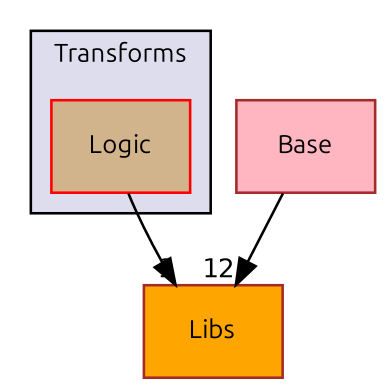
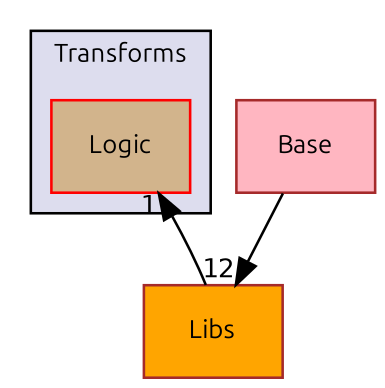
(145, 230) -> (190, 250)
